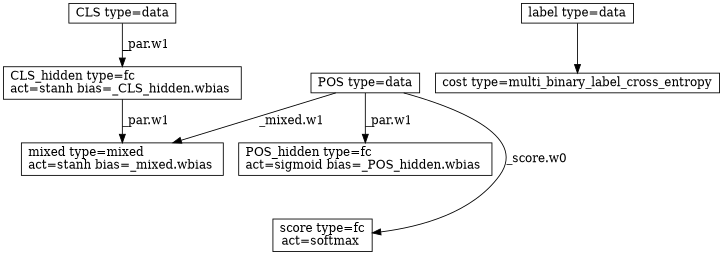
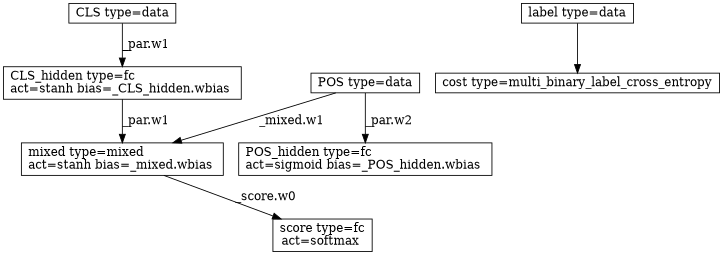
(389, 121) -> (389, 121)
(502, 170) -> (218, 196)
